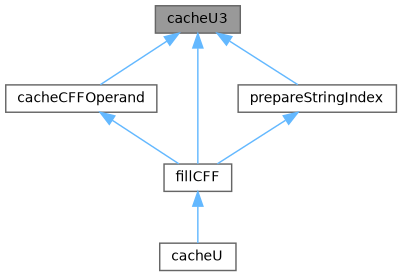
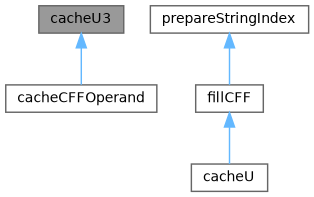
(264, 63) -> none
(198, 106) -> none
(146, 142) -> none
